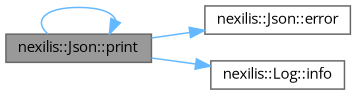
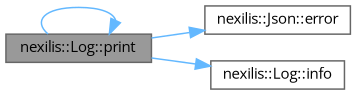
(79, 48) -> (79, 48)
